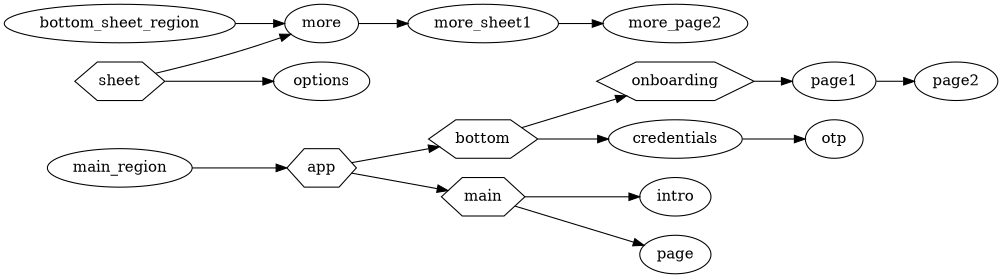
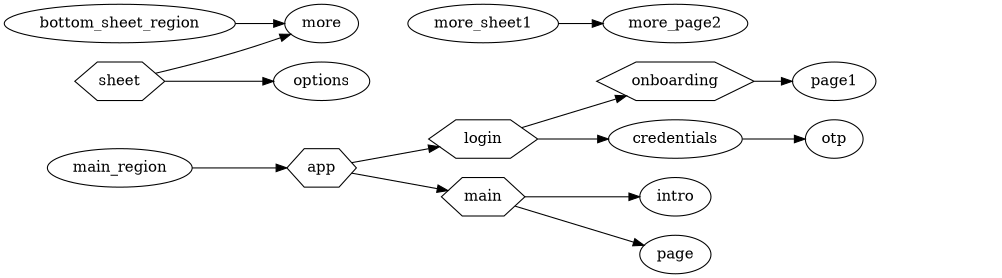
(378, 24) -> none
(956, 81) -> none
(483, 139) -> (483, 139)
